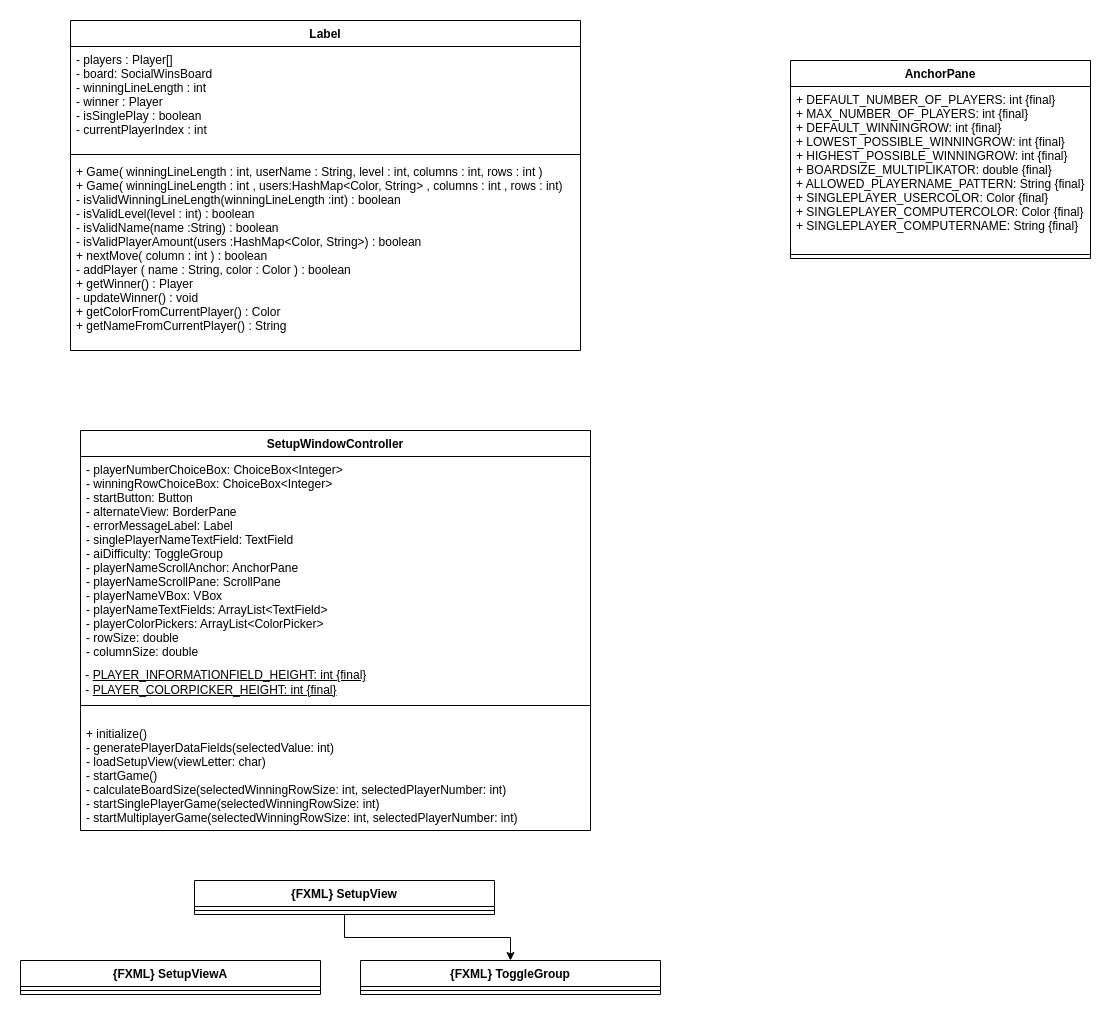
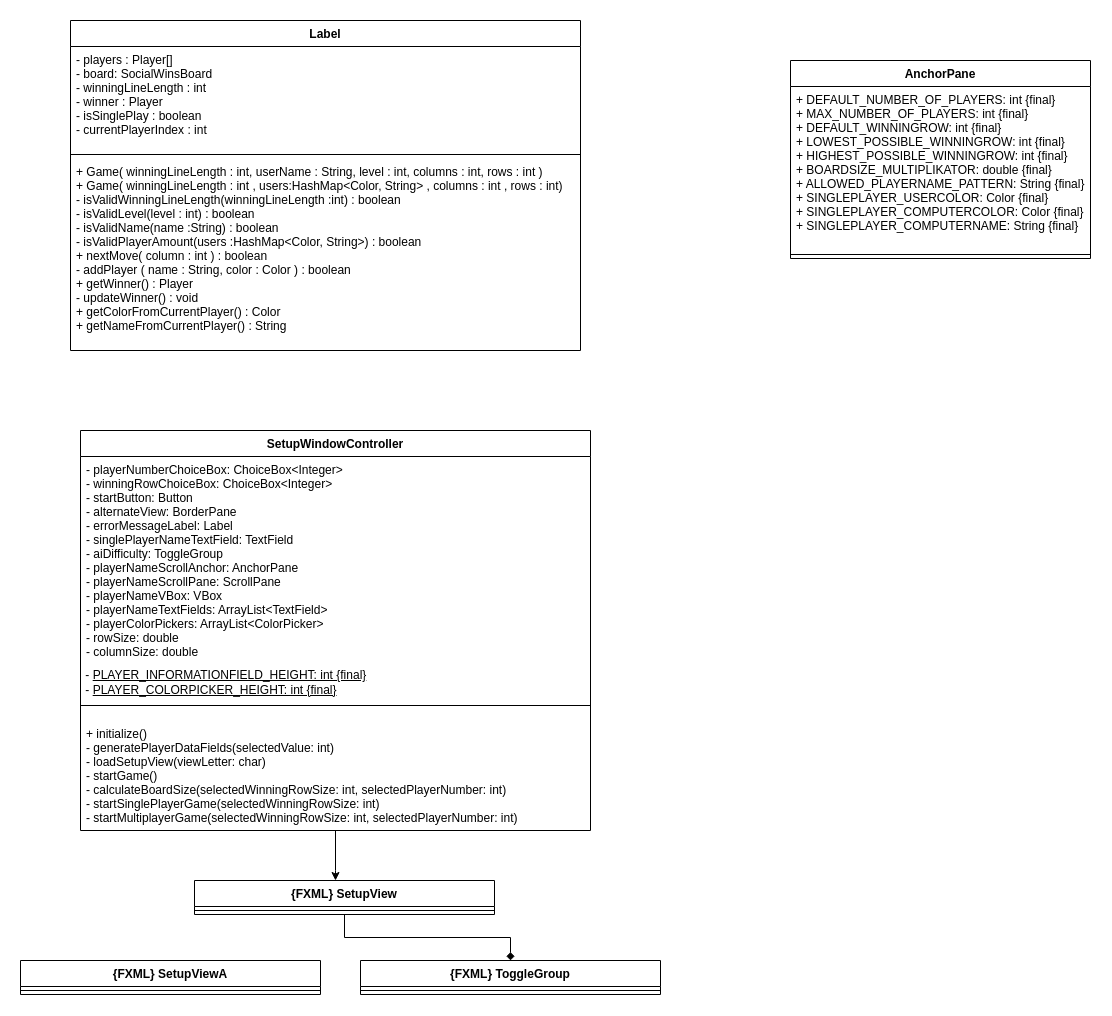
none -> (336, 853)
(511, 952) -> (511, 952)
